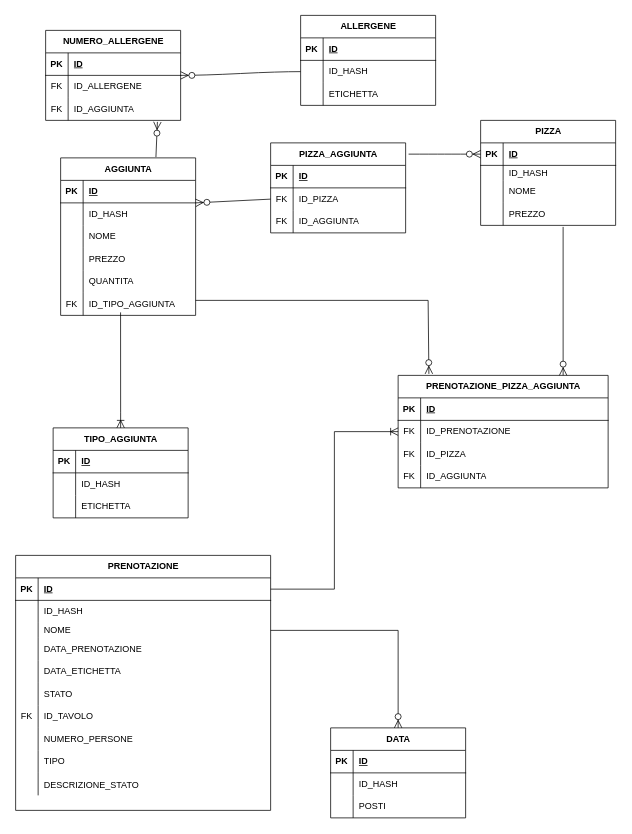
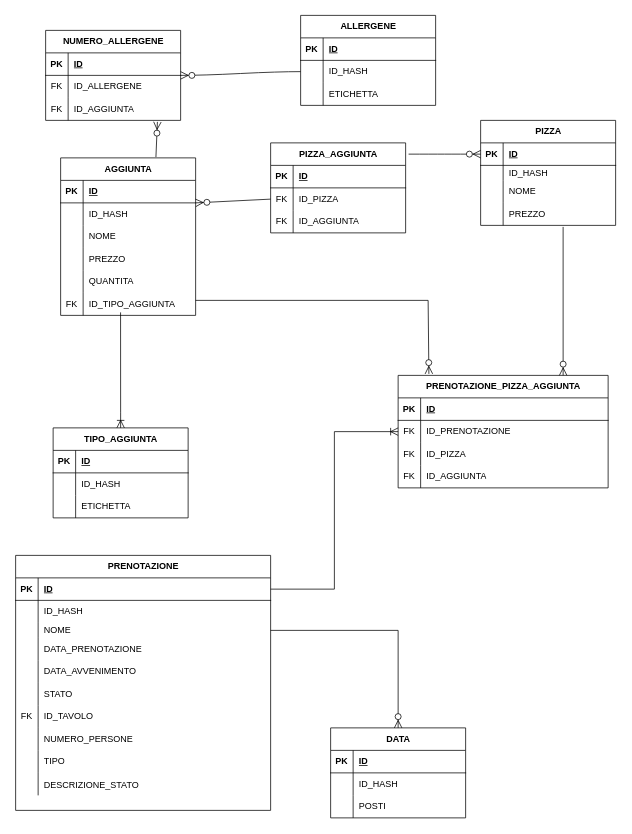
(79, 672) -> (84, 672)
